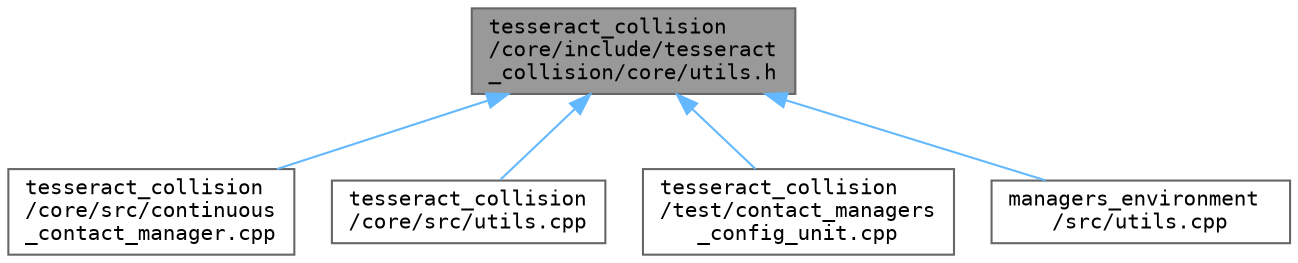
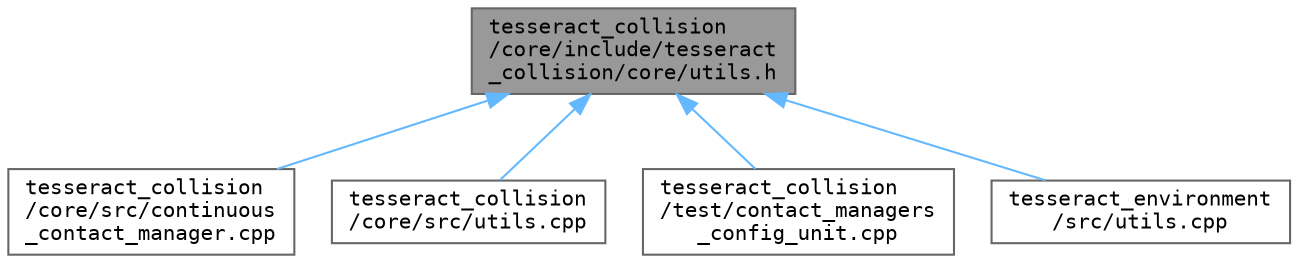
(1141, 212) -> (1141, 212)
